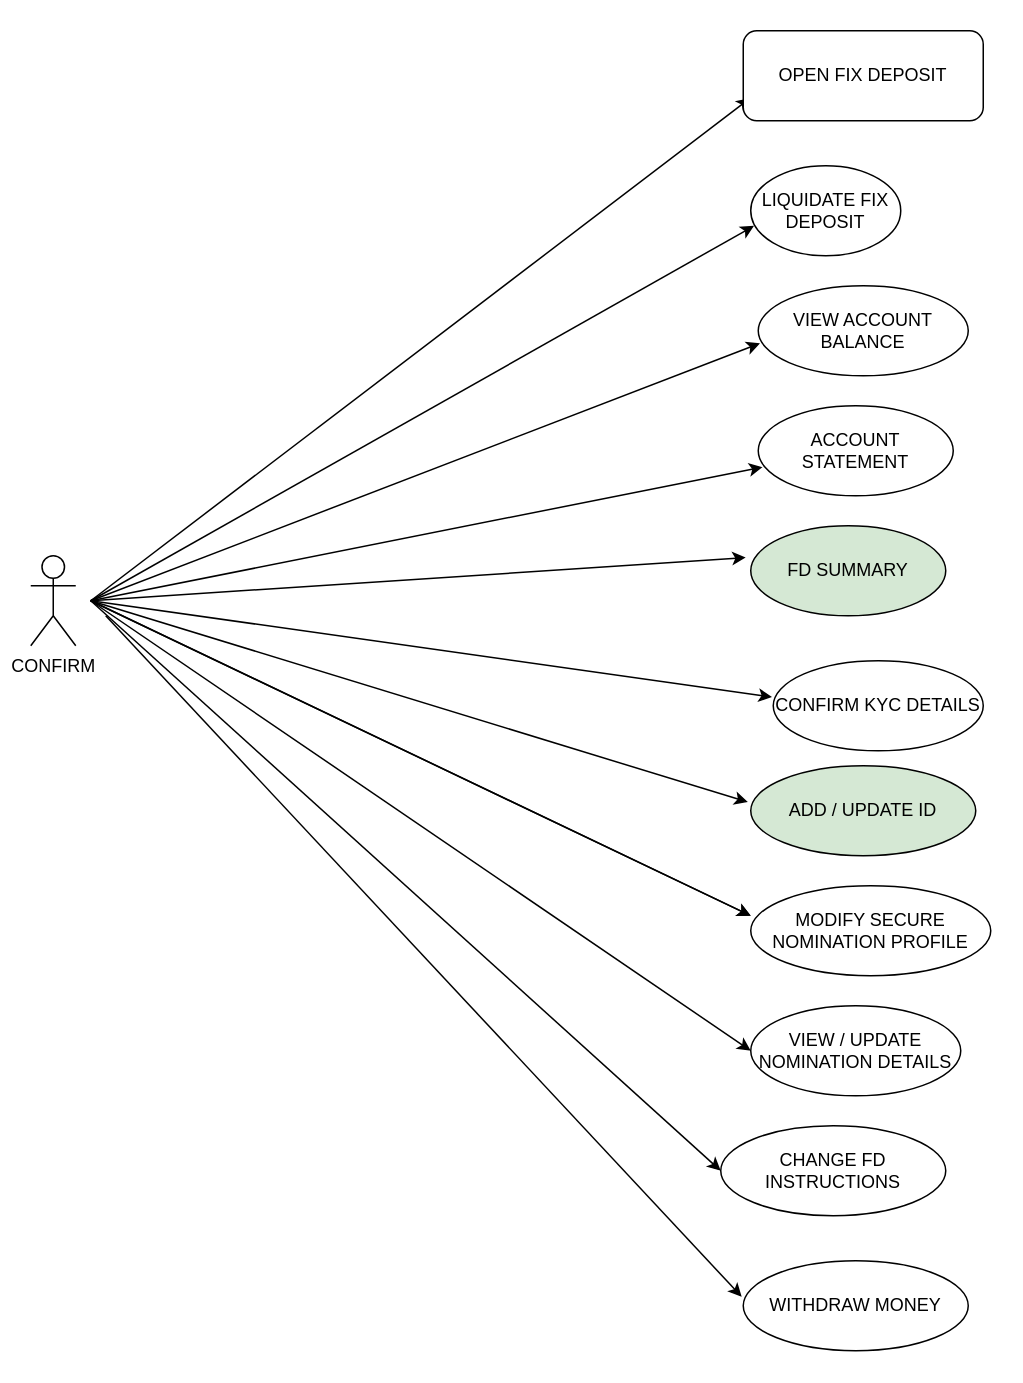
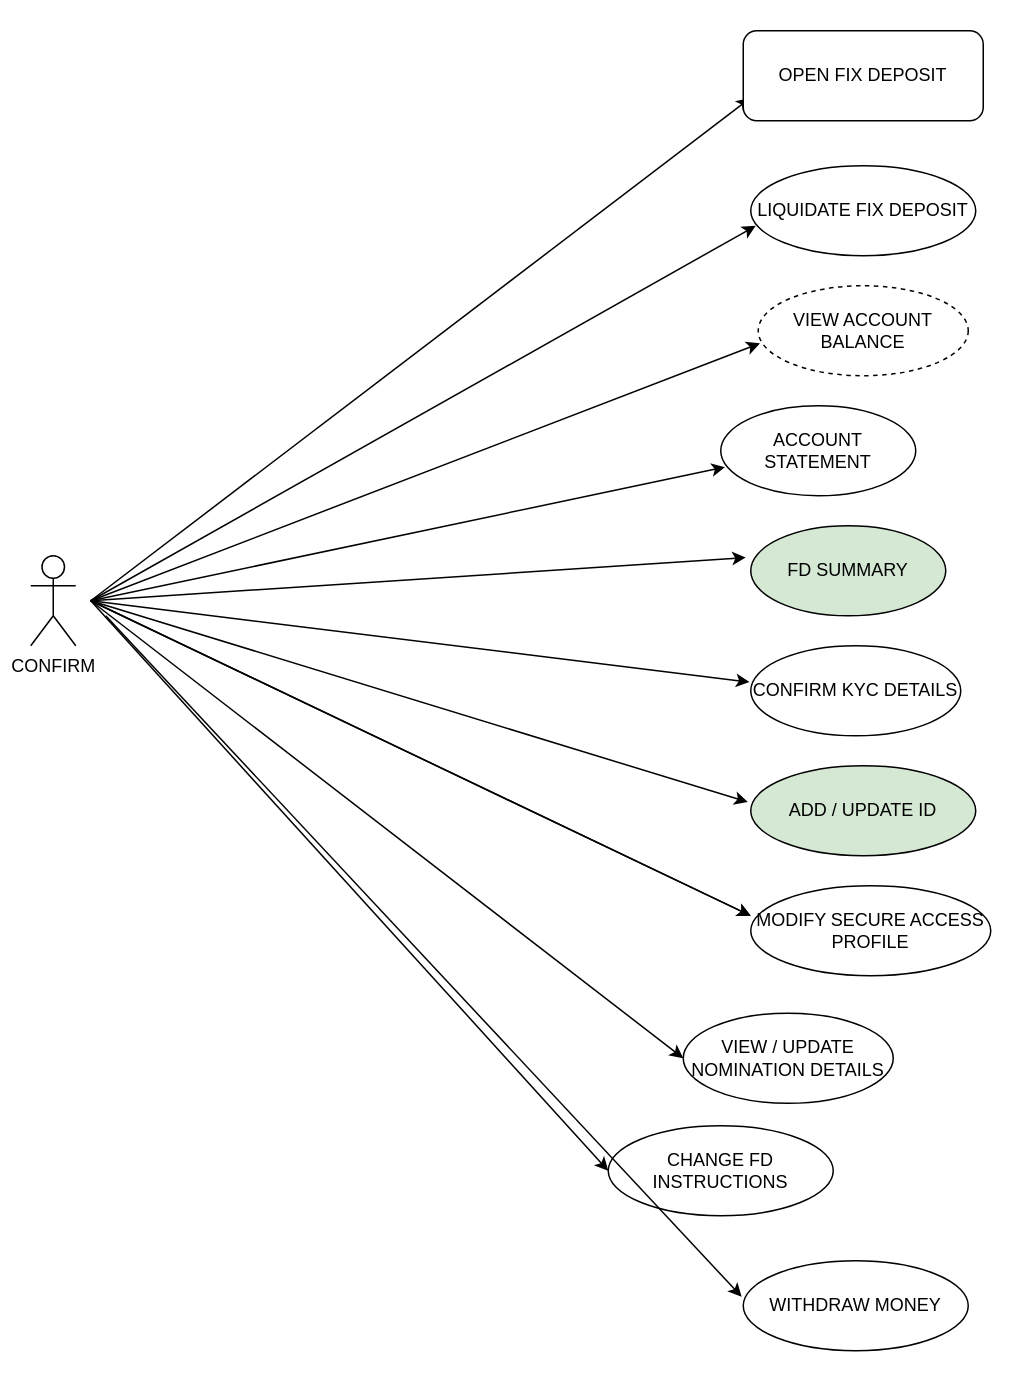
(826, 211) -> (863, 211)
(863, 331) -> (863, 331)
(856, 451) -> (818, 451)
(878, 706) -> (856, 691)
(871, 931) -> (871, 931)
(856, 1051) -> (788, 1058)
(833, 1171) -> (721, 1171)
